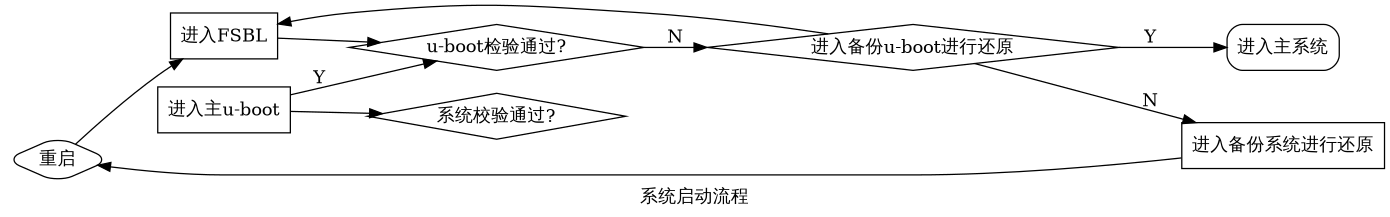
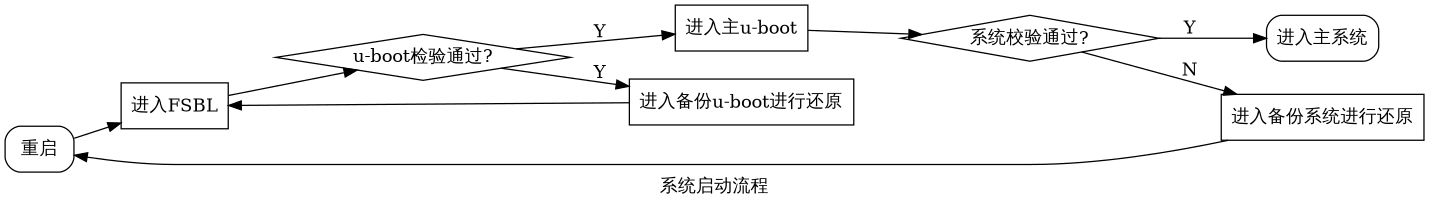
(676, 38) -> (600, 73)
(913, 47) -> (742, 102)
(1166, 47) -> (1206, 38)
(357, 79) -> (589, 42)
(1079, 91) -> (1153, 71)
(58, 160) -> (40, 149)
